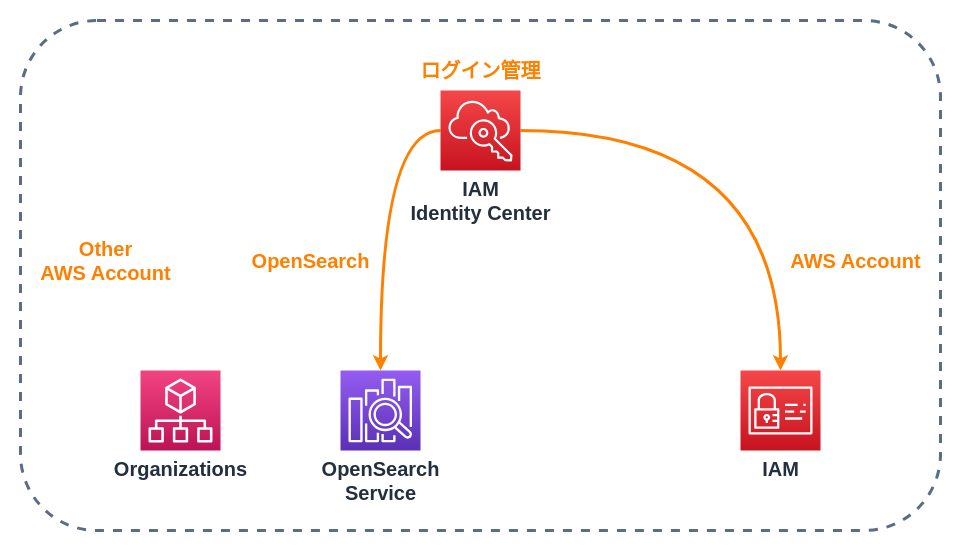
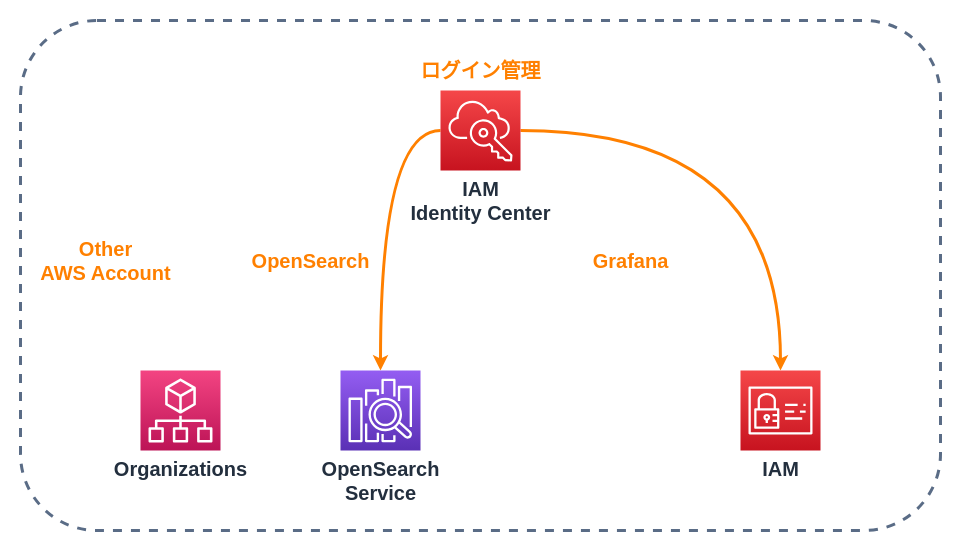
none -> (631, 261)
(856, 261) -> none
